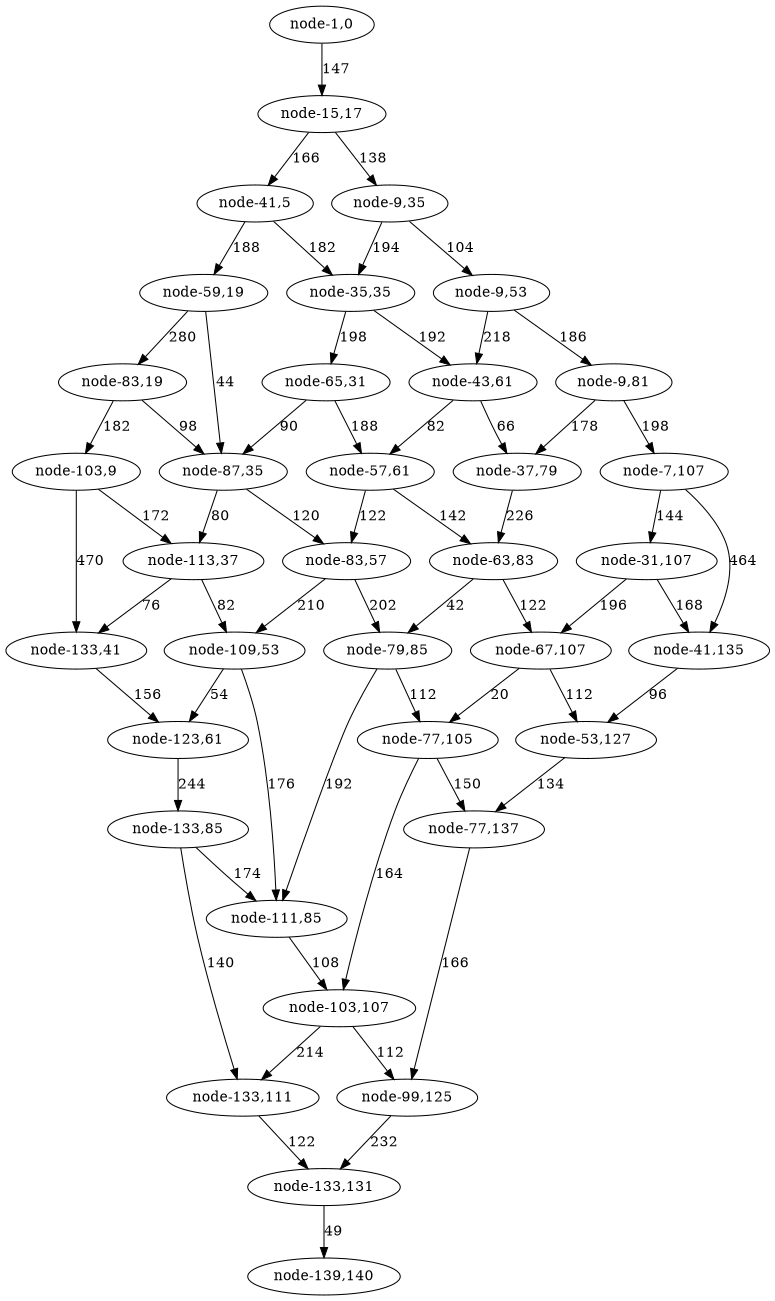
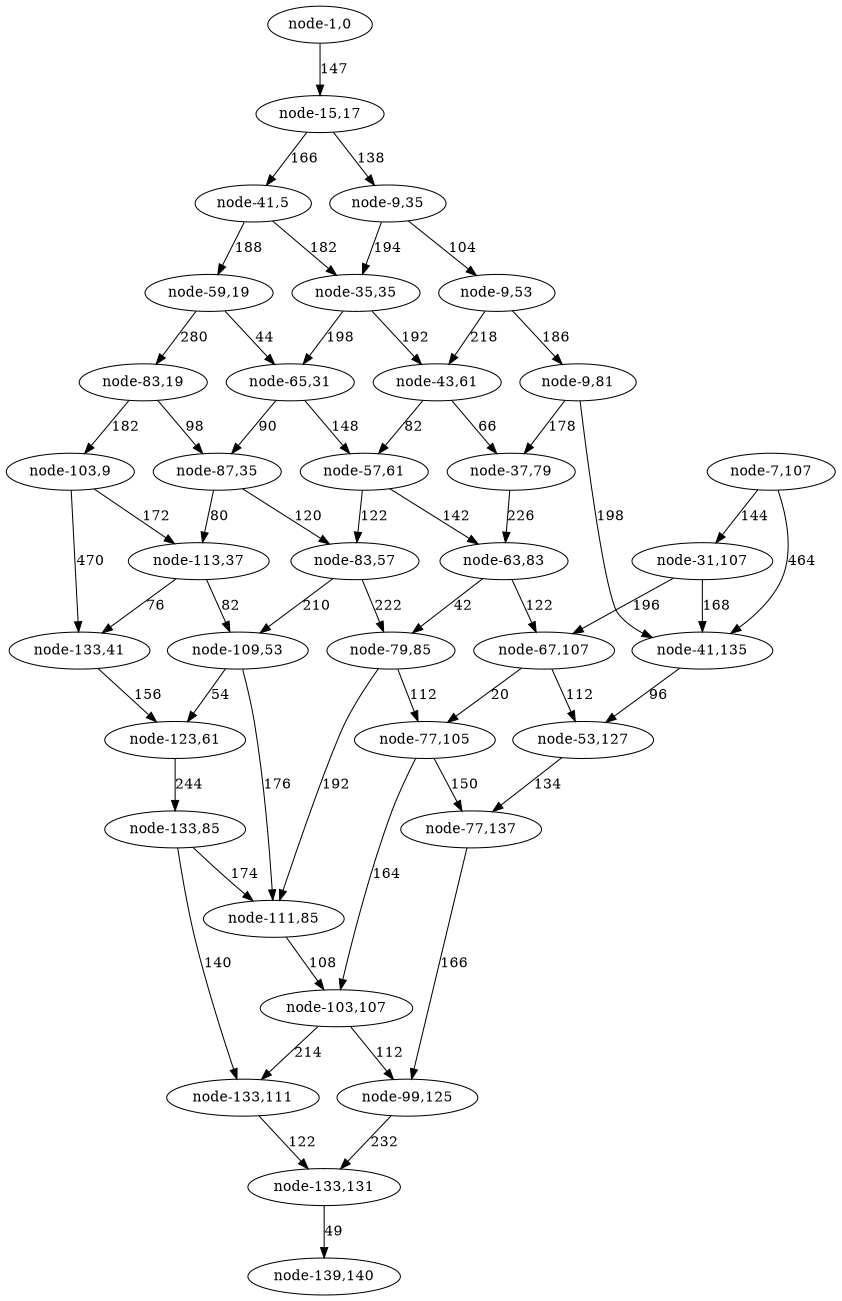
(213, 377) -> (246, 334)
(636, 422) -> (597, 524)
(365, 427) -> (346, 427)
(384, 606) -> (389, 606)
